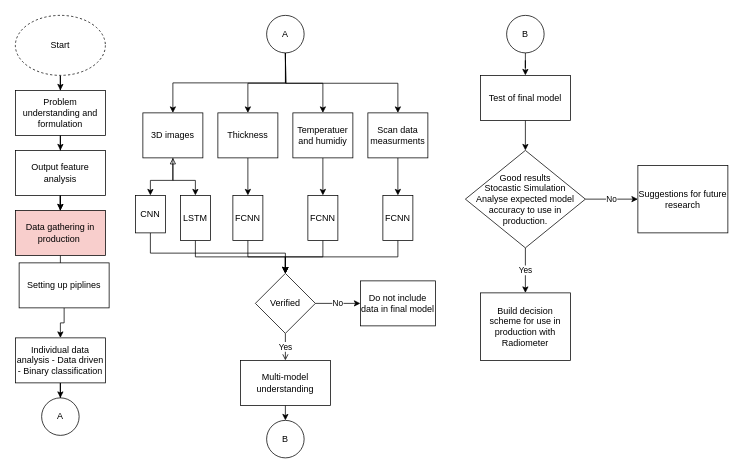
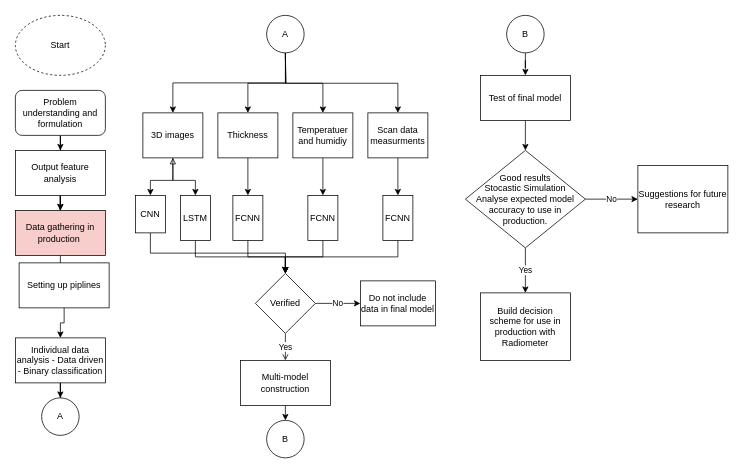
(60, 85) -> none
(60, 113) -> (60, 113)
(285, 383) -> (285, 383)
